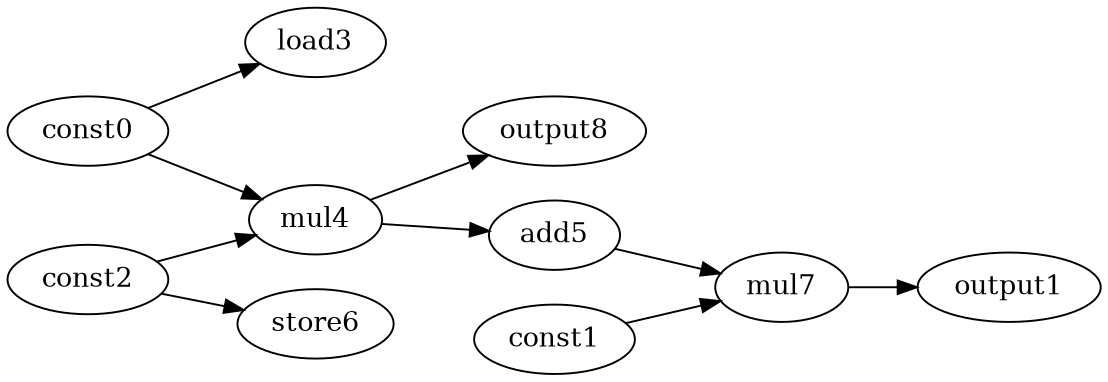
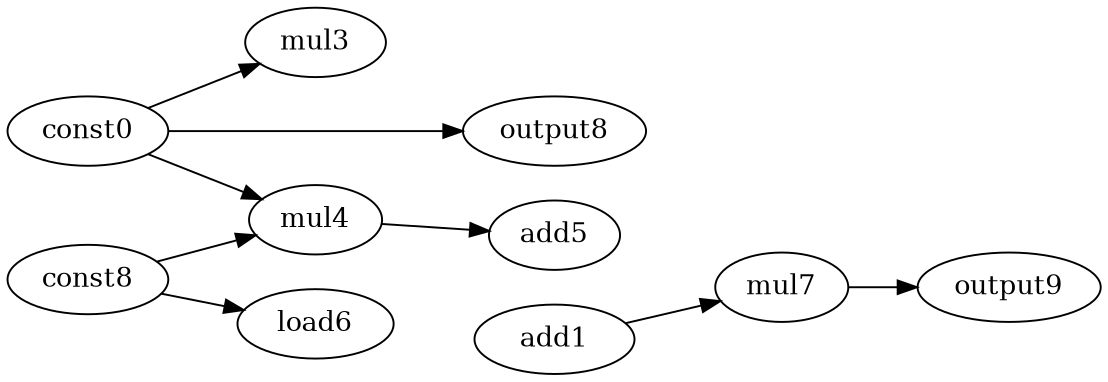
(316, 42) -> (316, 42)
(420, 181) -> (306, 131)
(658, 259) -> none
(88, 280) -> (88, 280)
(1009, 287) -> (1009, 287)
(316, 324) -> (316, 324)
(555, 339) -> (555, 339)
